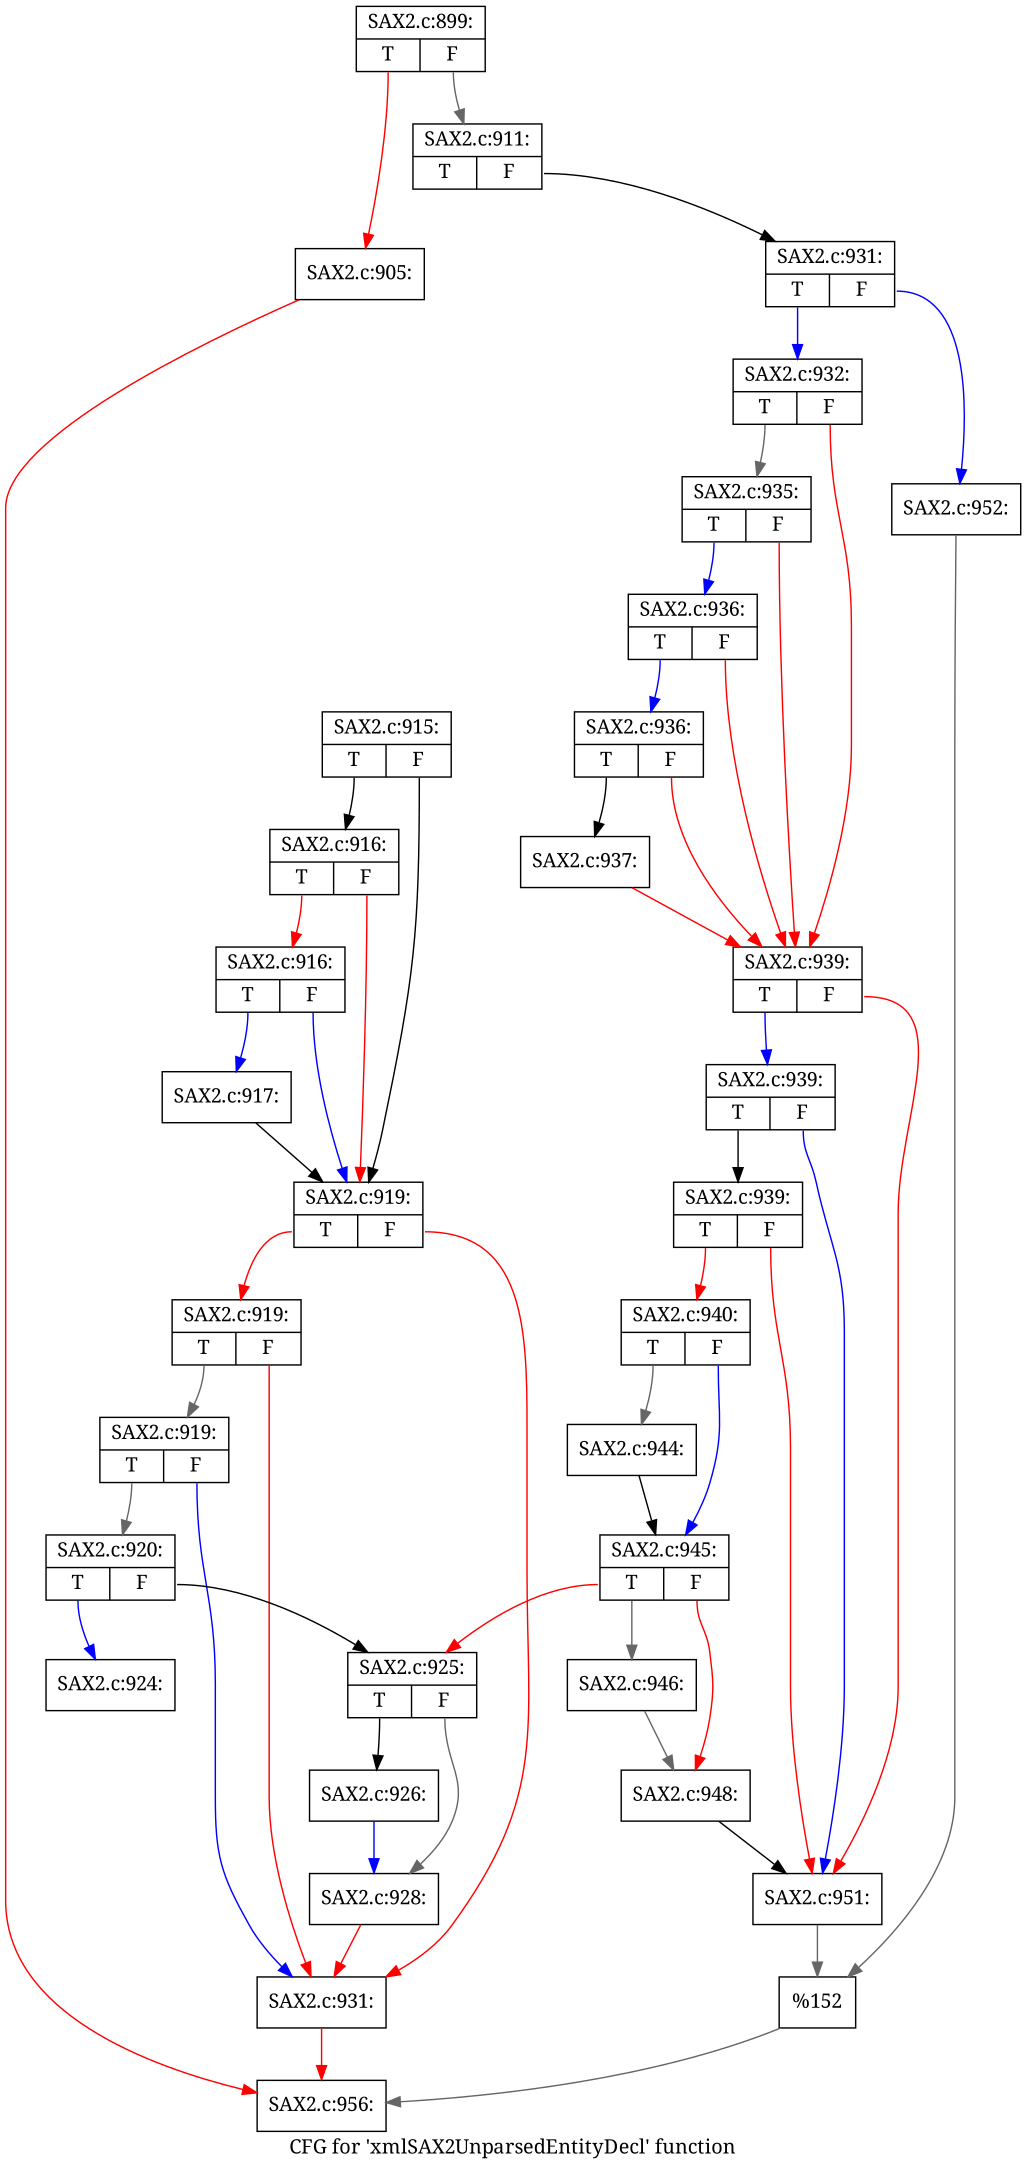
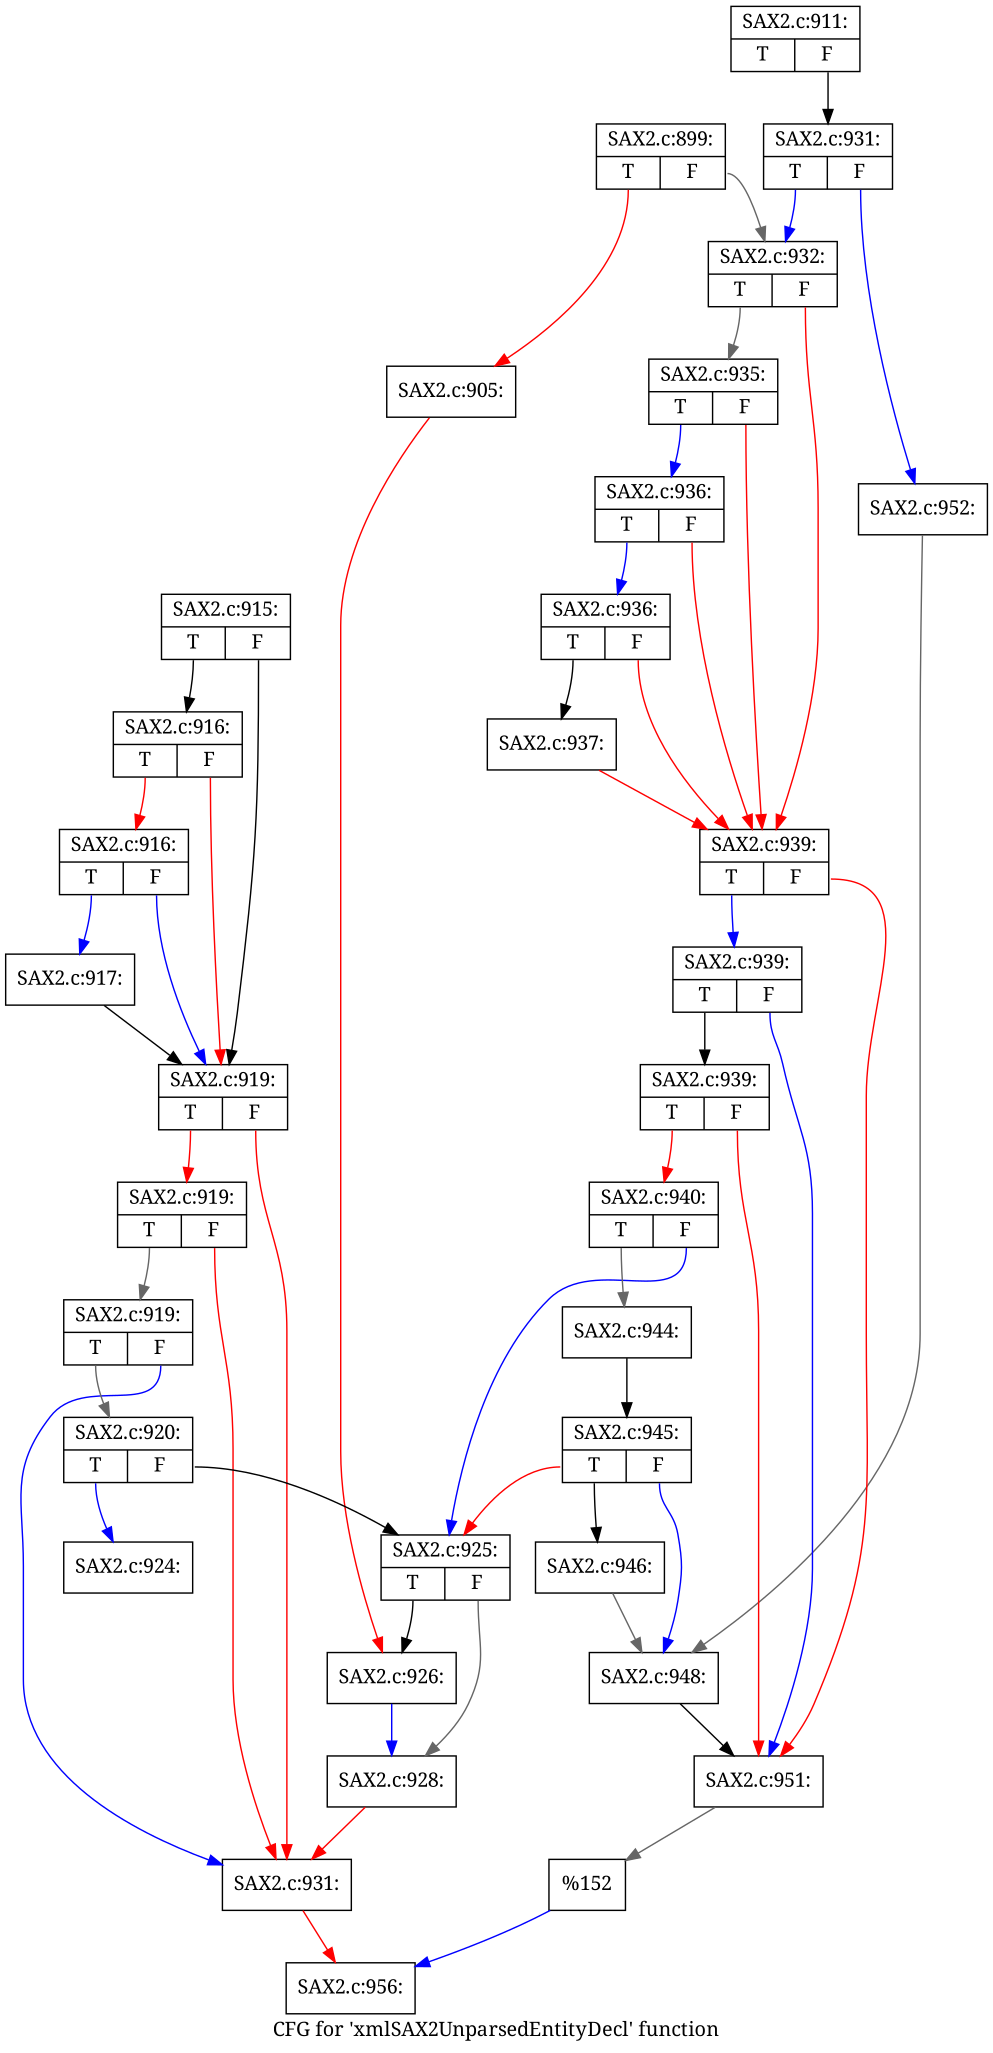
(455, 91) -> (749, 197)
(6, 1182) -> (341, 1019)
(955, 1266) -> (920, 1131)
(718, 1446) -> (522, 1331)
(632, 1623) -> (595, 1505)
(713, 1678) -> (681, 1560)
(593, 2079) -> (490, 1938)
